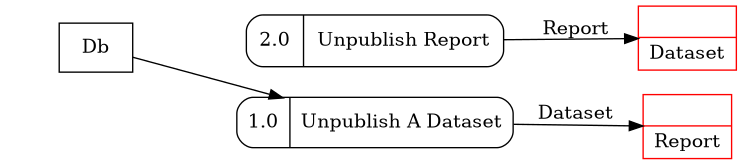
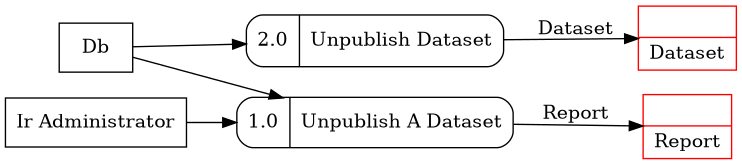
(576, 29) -> (576, 29)
(404, 40) -> (402, 40)
none -> (183, 46)
(576, 114) -> (576, 114)
none -> (96, 122)
